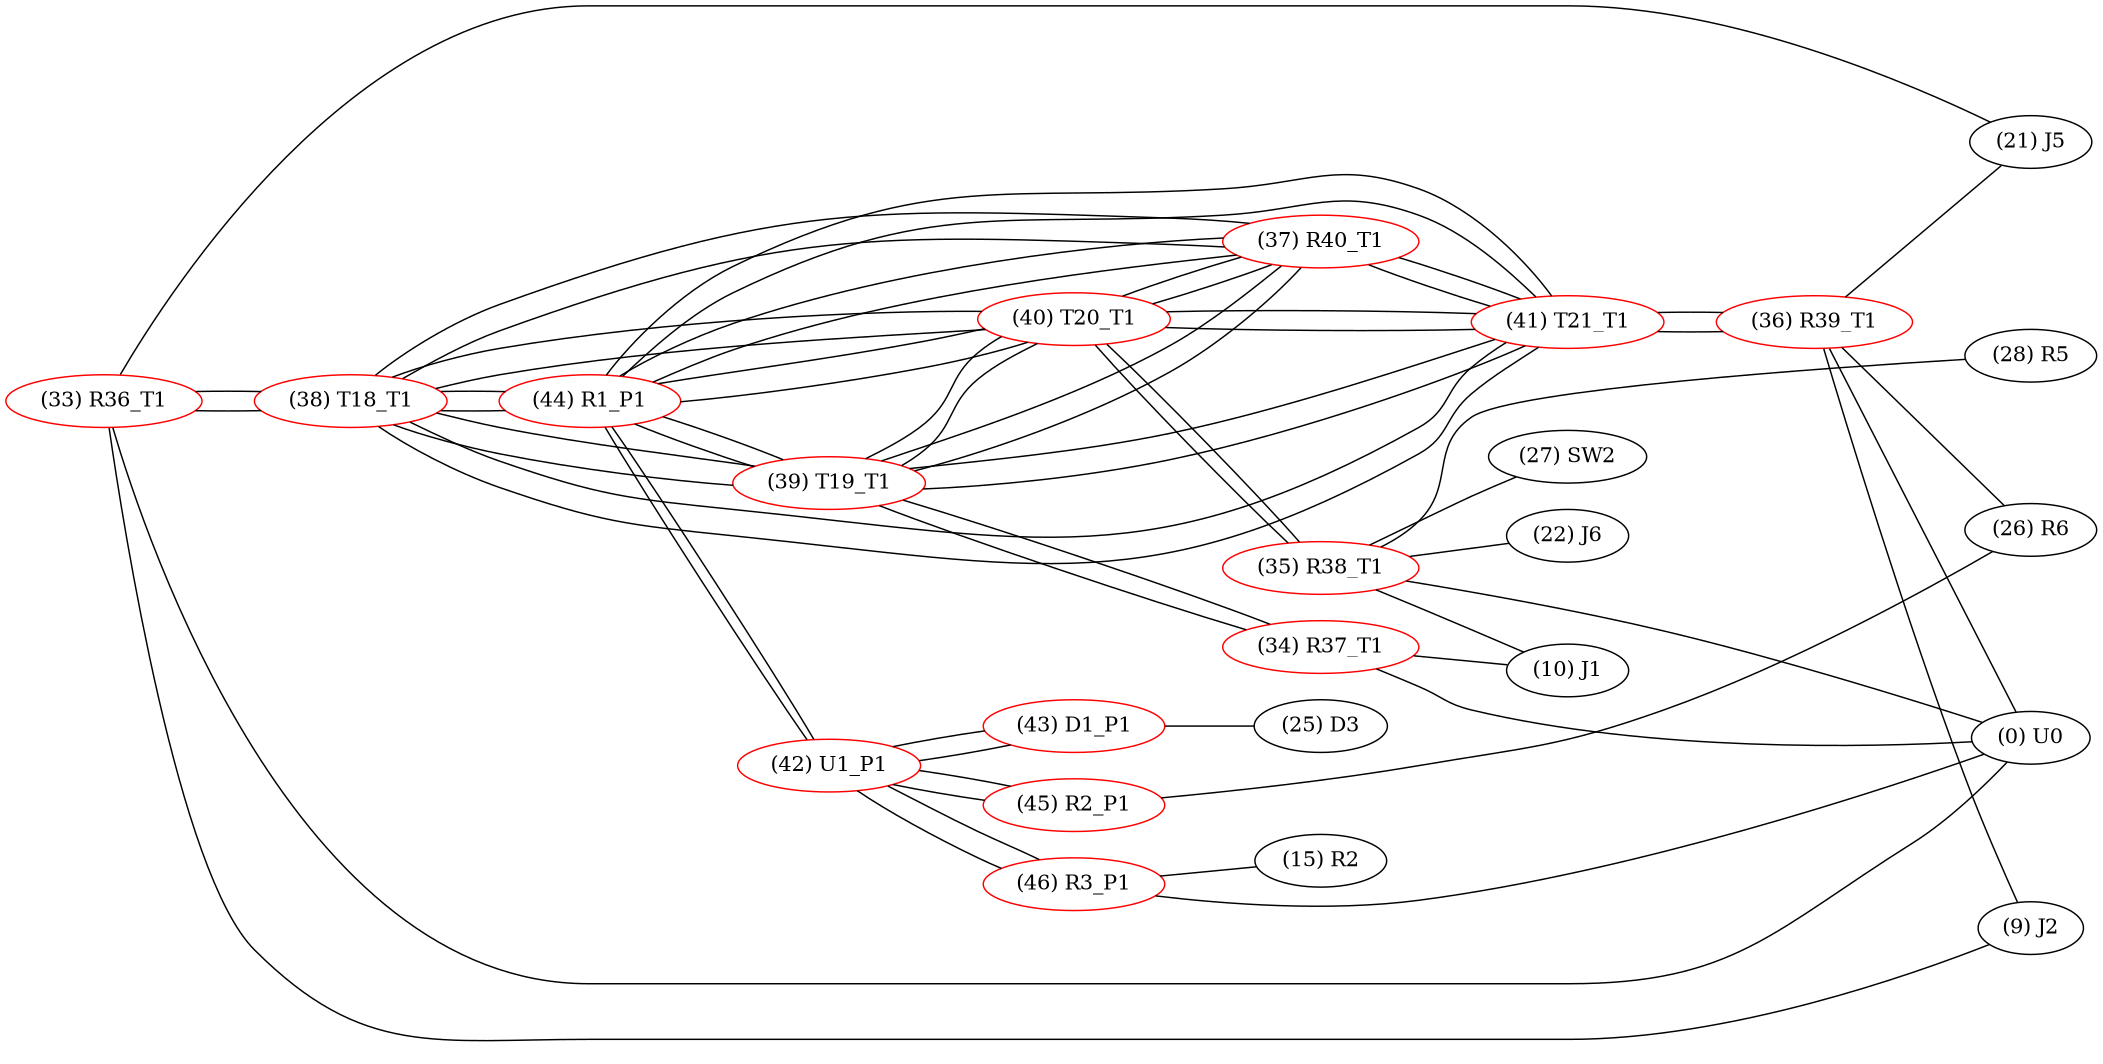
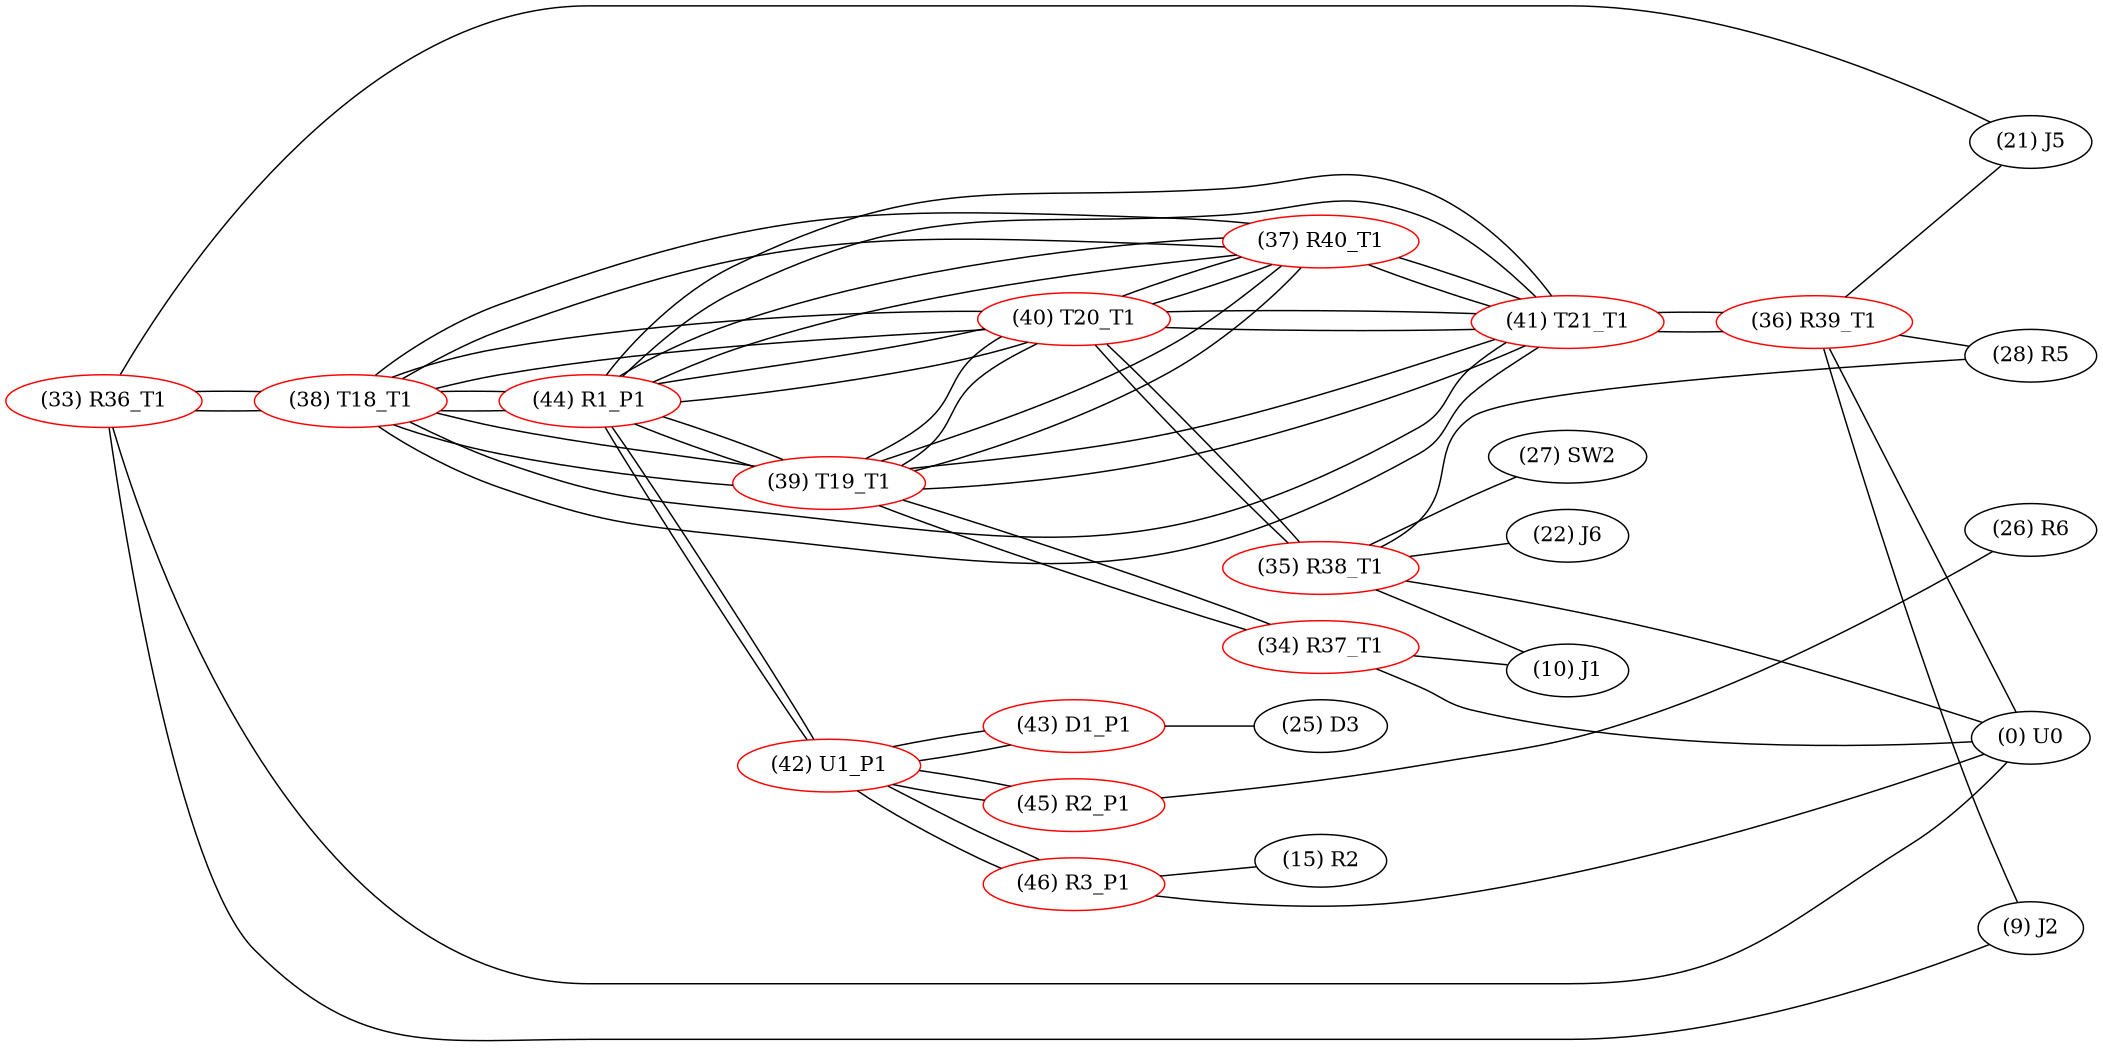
(1923, 427) -> (1934, 341)
